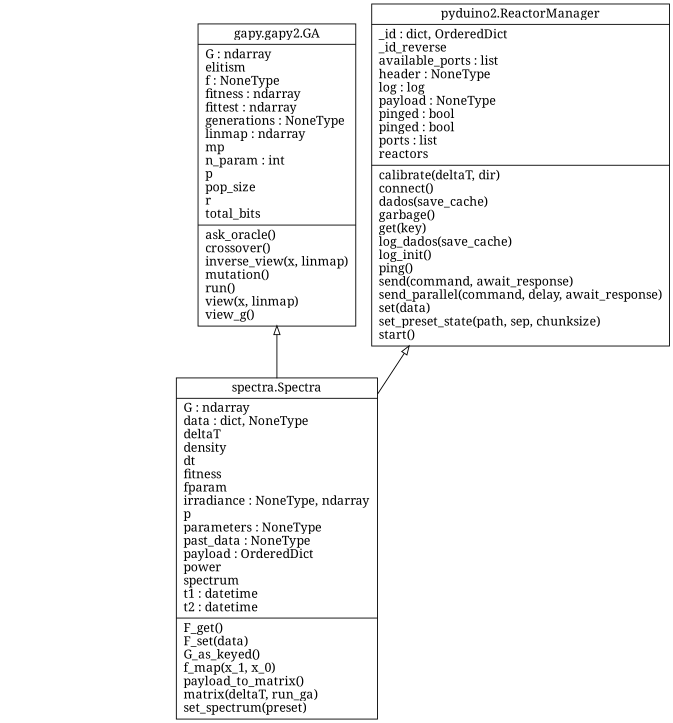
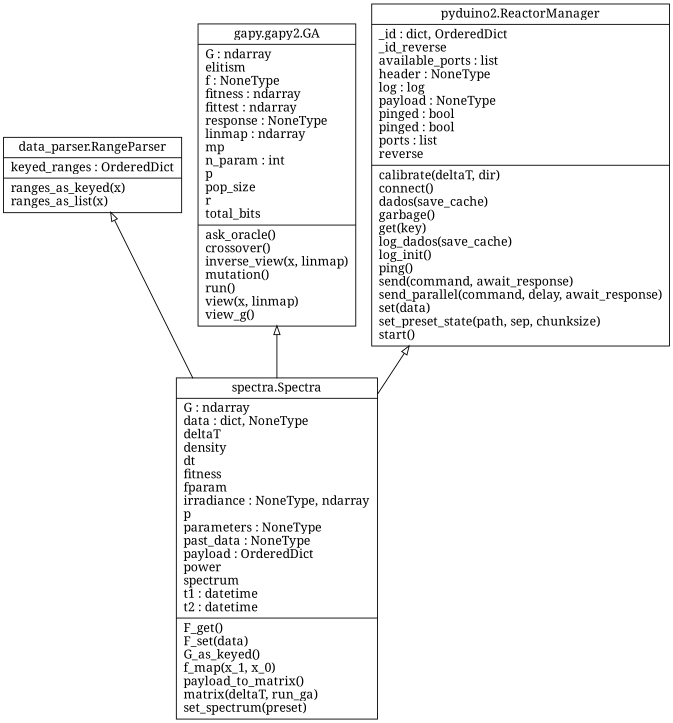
(275, 121) -> (267, 121)
(404, 154) -> (401, 154)
none -> (93, 175)
